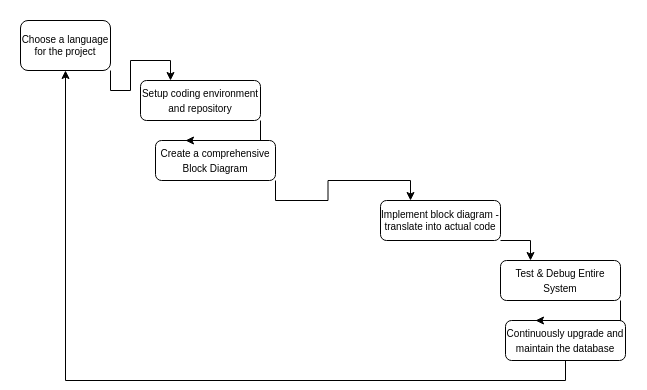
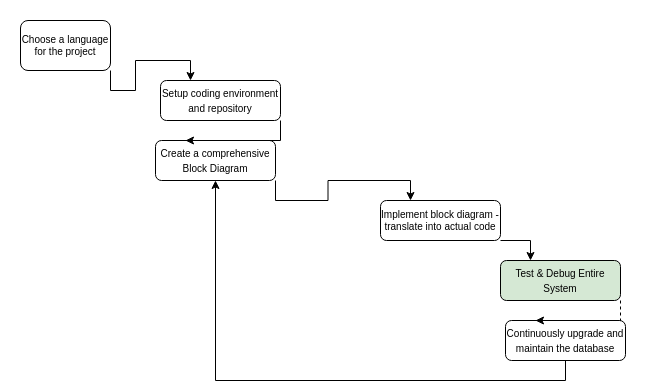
(201, 101) -> (221, 101)
(561, 281) -> (561, 281)
(66, 304) -> (216, 284)
(621, 312) -> (621, 312)
